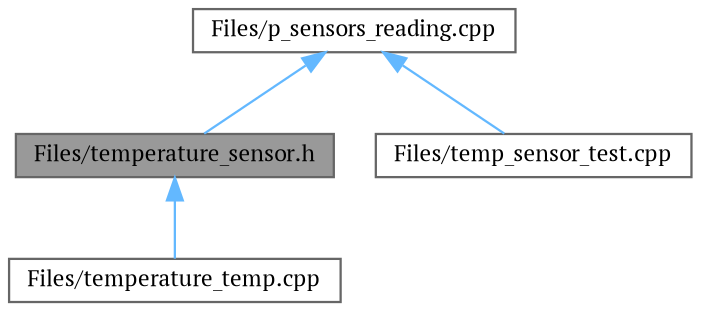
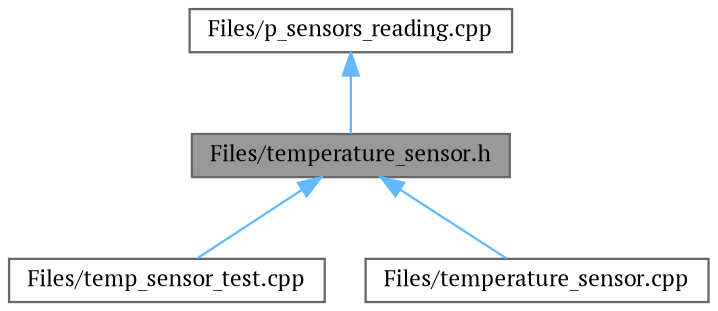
(454, 100) -> (249, 224)
(175, 280) -> (537, 280)
